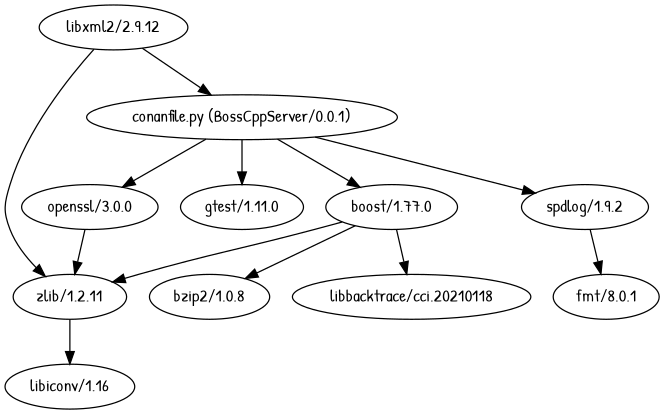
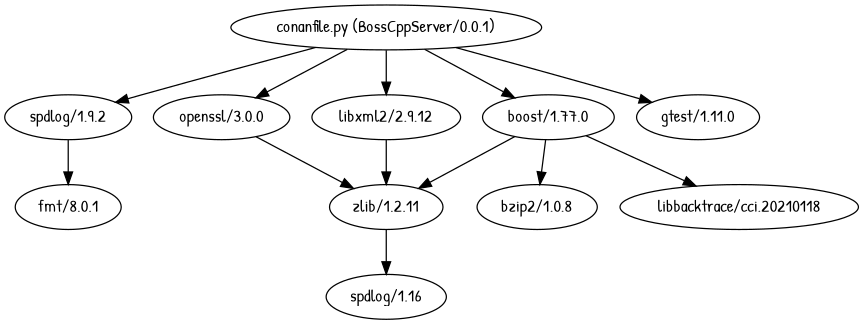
(171, 68) -> (386, 66)
(70, 387) -> (386, 297)
